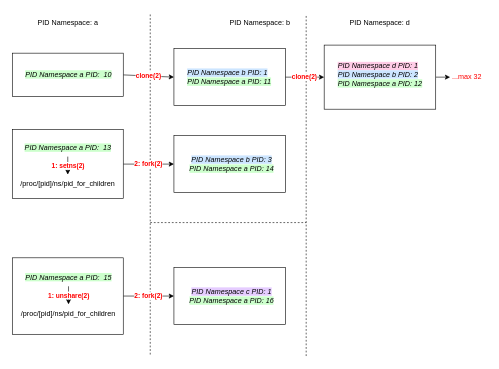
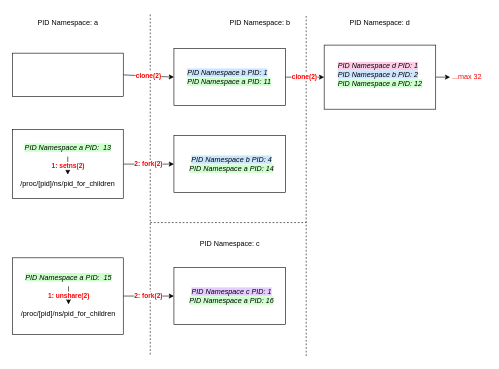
(69, 75) -> none
(232, 164) -> (232, 164)
none -> (230, 244)
